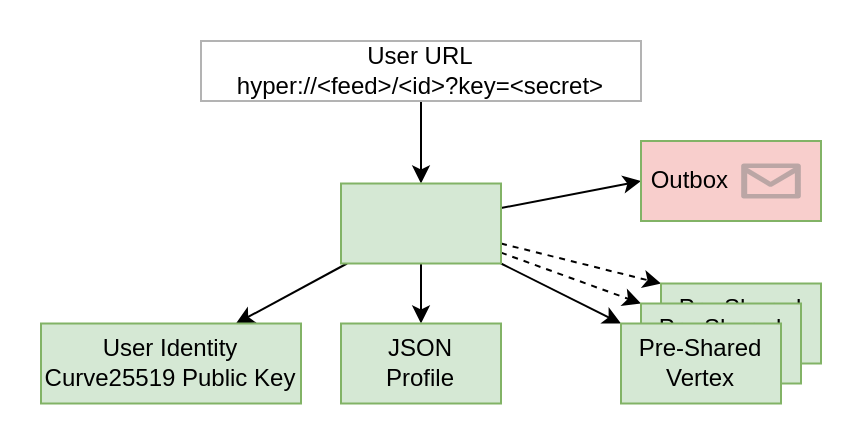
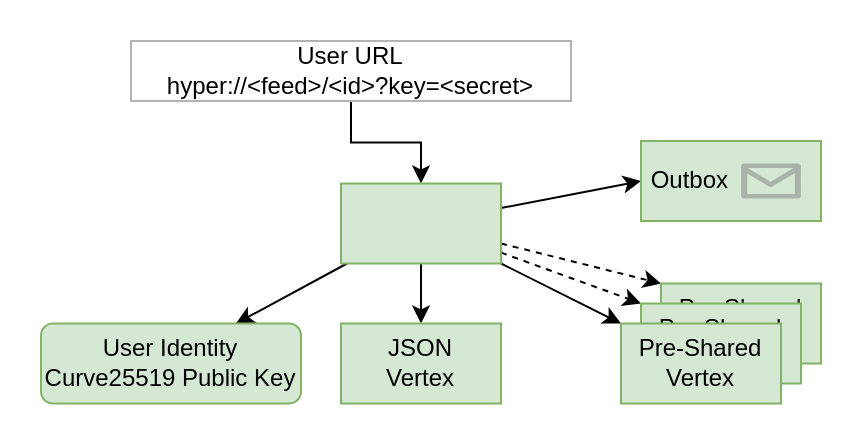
(421, 71) -> (351, 71)
(731, 181) -> (731, 181)
(421, 363) -> (421, 363)
(171, 364) -> (171, 364)
